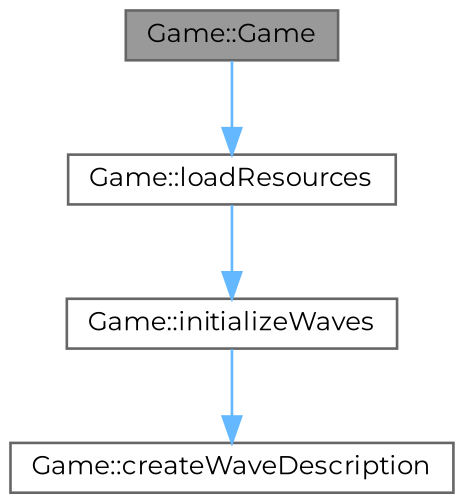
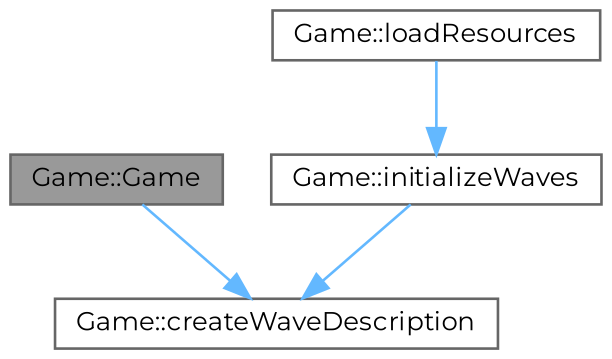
(232, 95) -> (186, 243)
